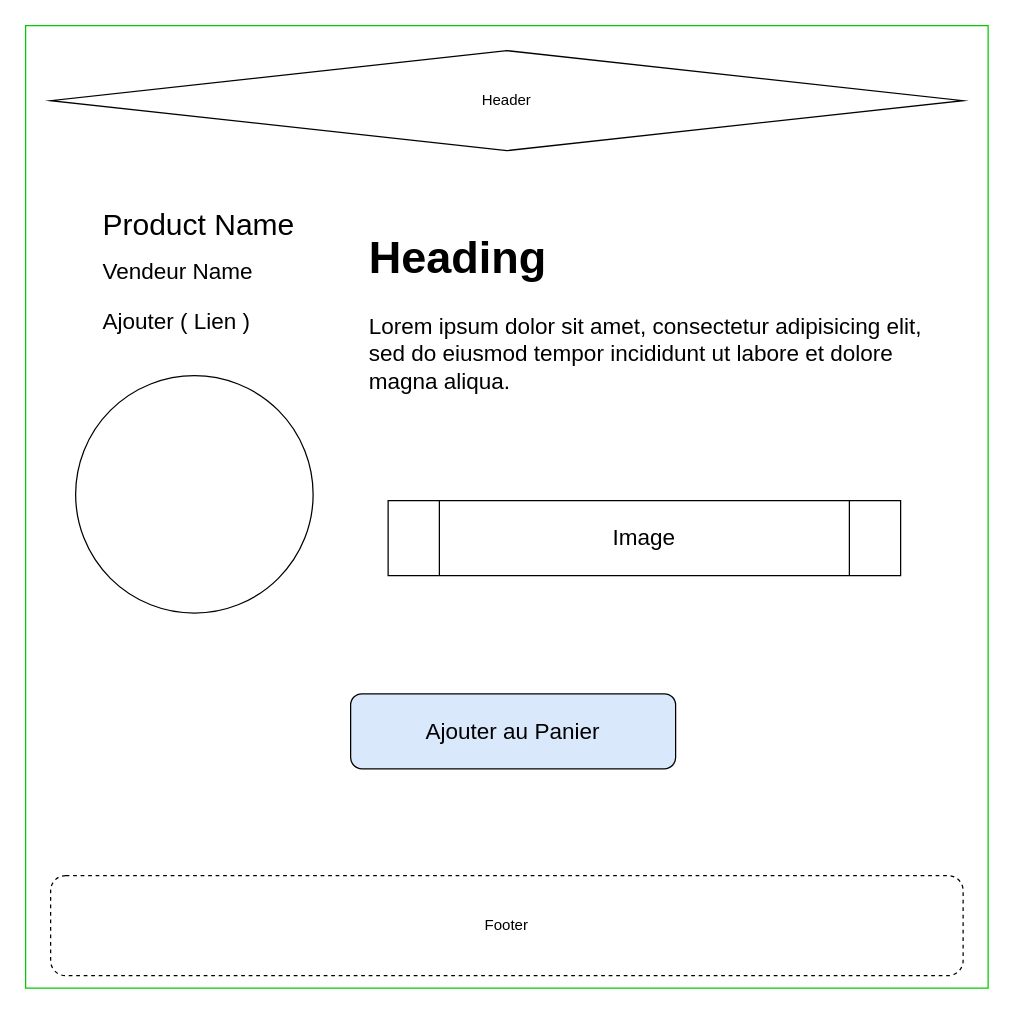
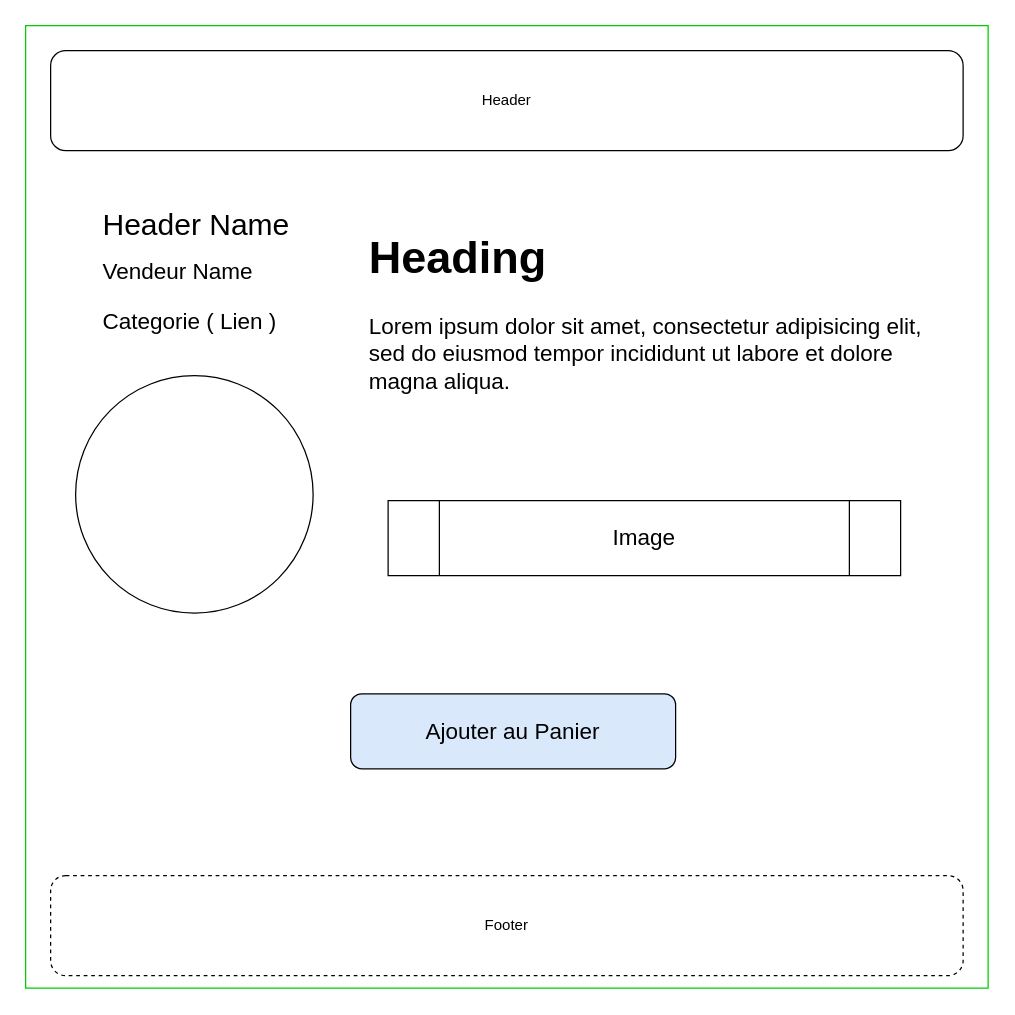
(507, 101) -> (507, 101)
(152, 226) -> (147, 226)
(196, 319) -> (196, 319)
